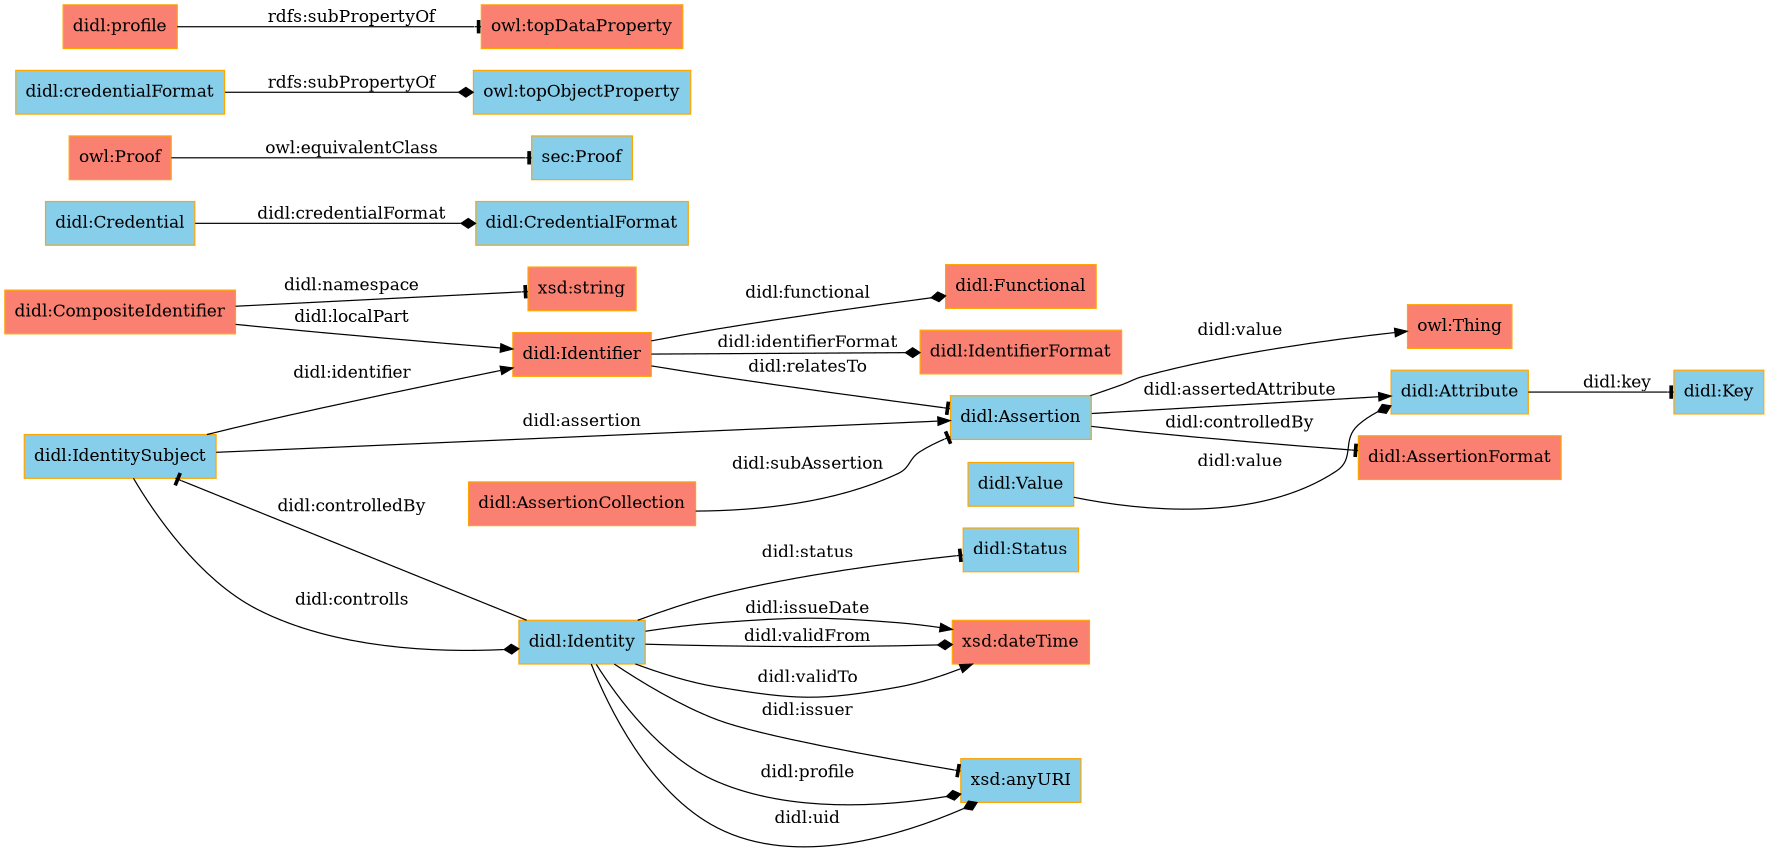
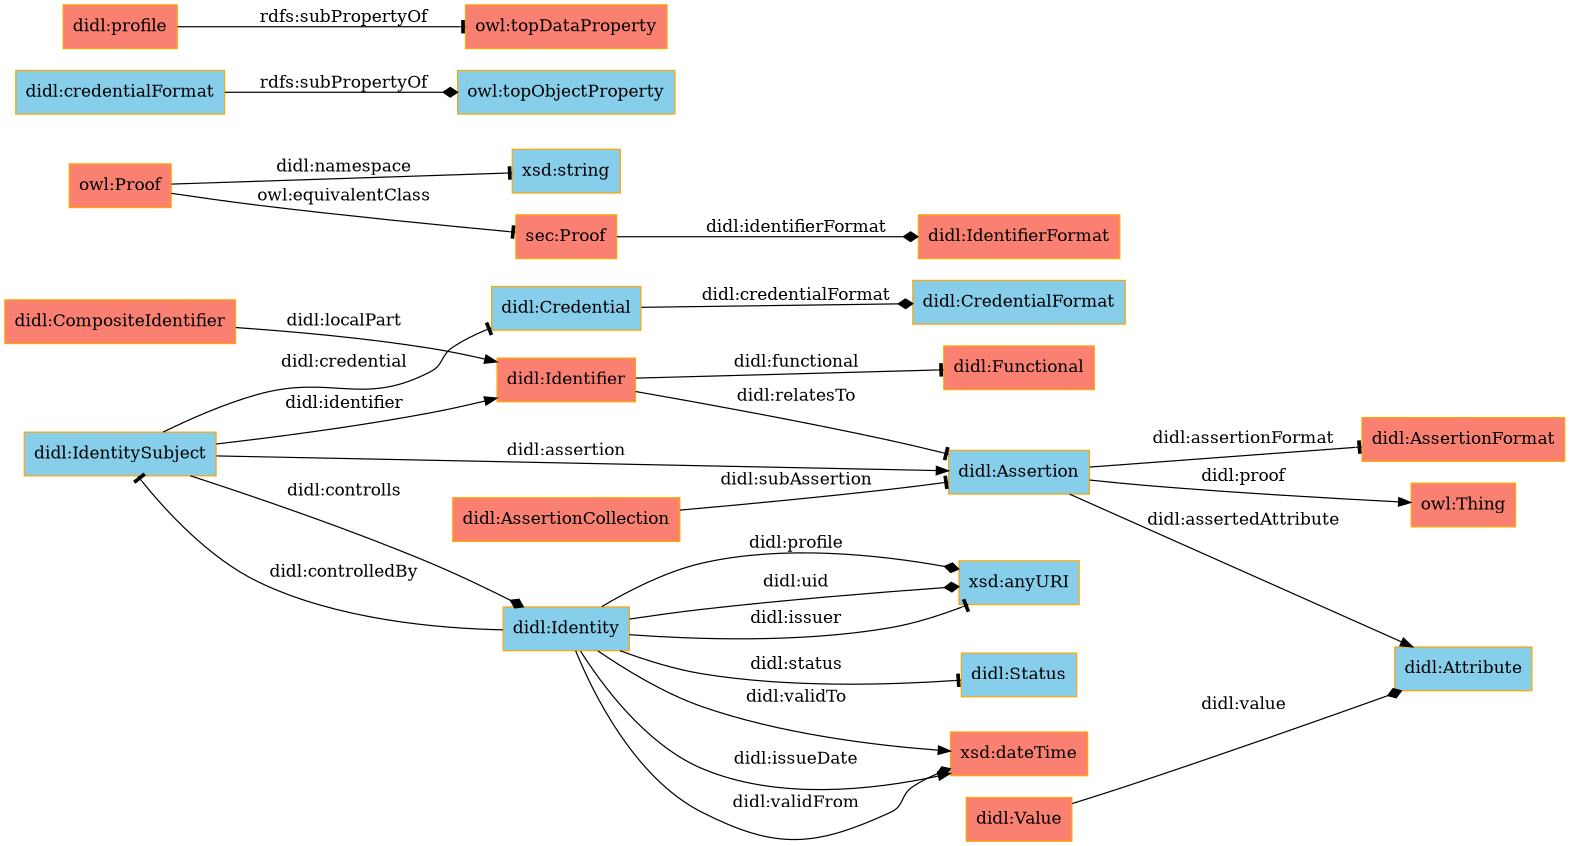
(582, 158) -> (566, 237)
(582, 289) -> (566, 171)
(379, 299) -> (339, 179)
(791, 317) -> (787, 374)
(1240, 331) -> (1244, 476)
(778, 353) -> (760, 237)
none -> (330, 388)
(1719, 392) -> none
(1240, 423) -> (1244, 439)
(1021, 484) -> (1019, 819)
